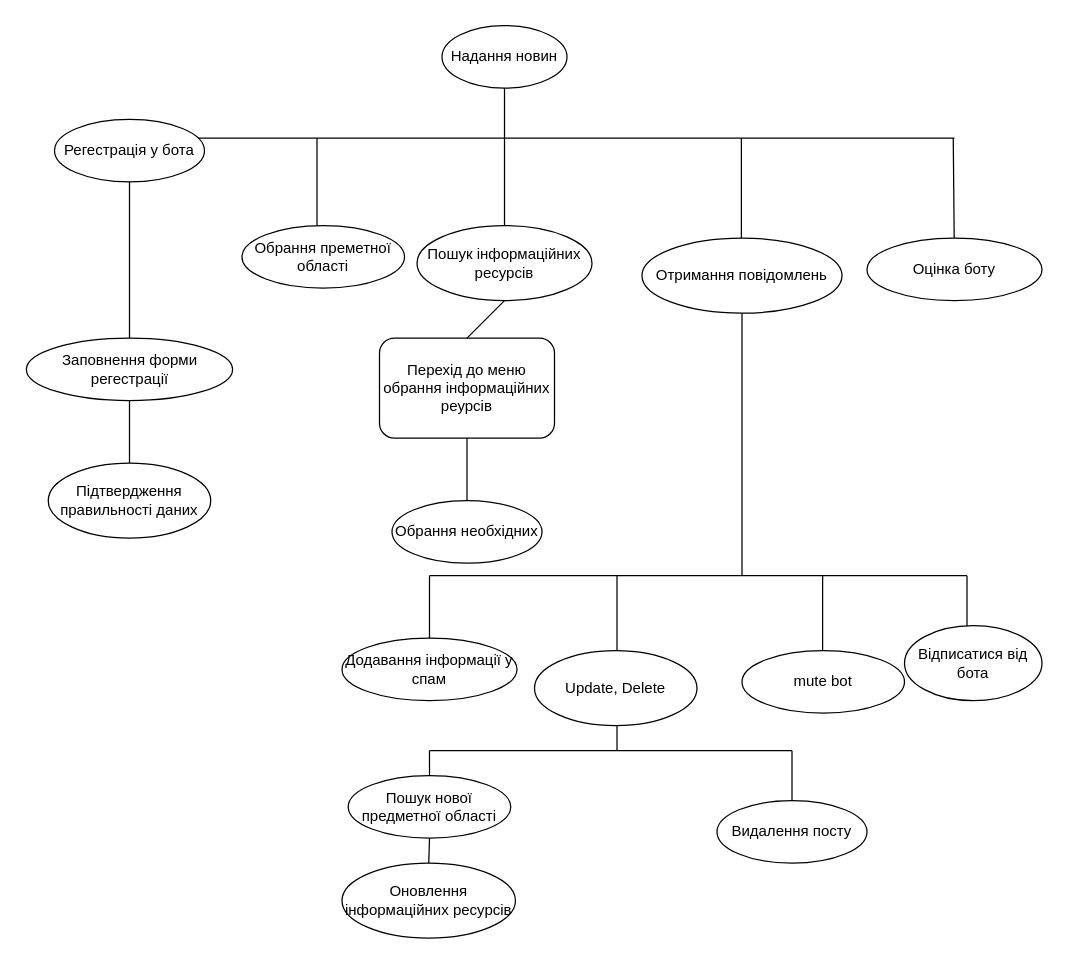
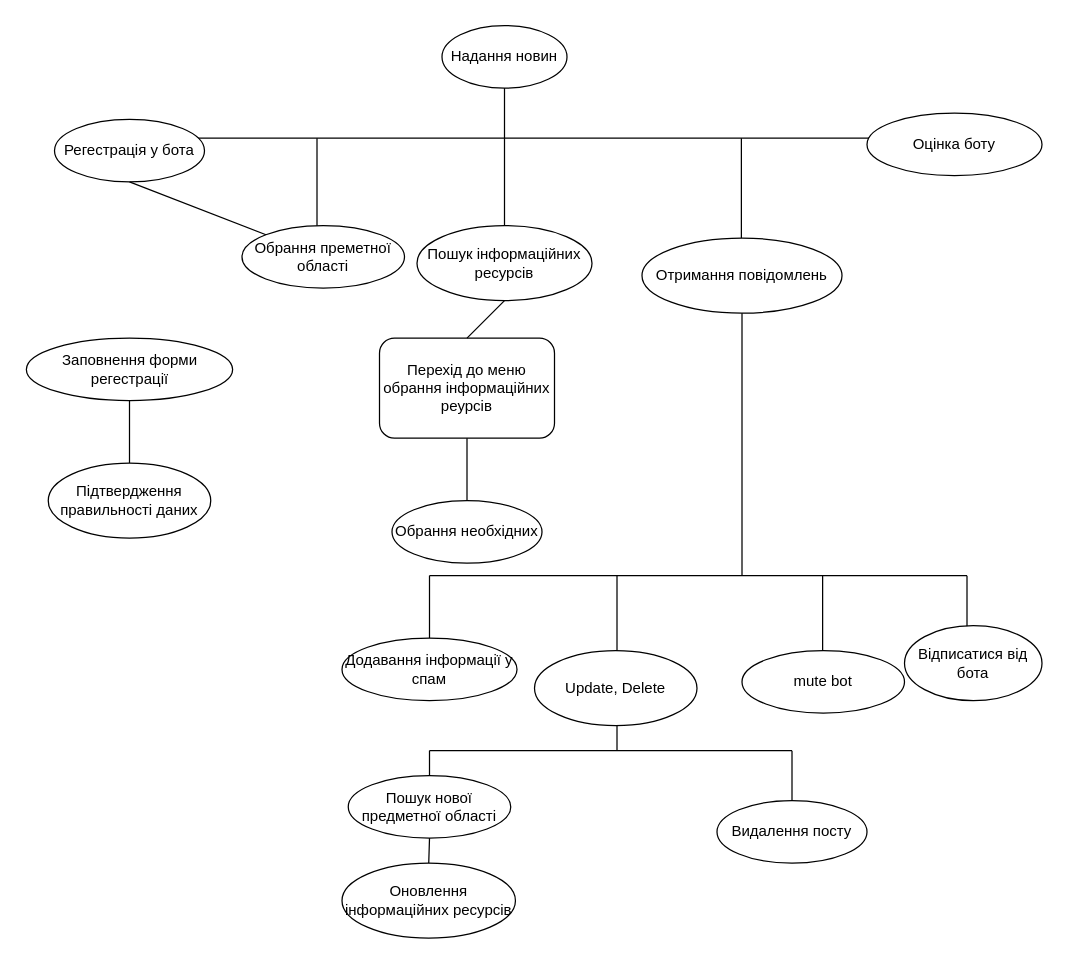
(129, 260) -> (198, 208)
(954, 269) -> (954, 144)
